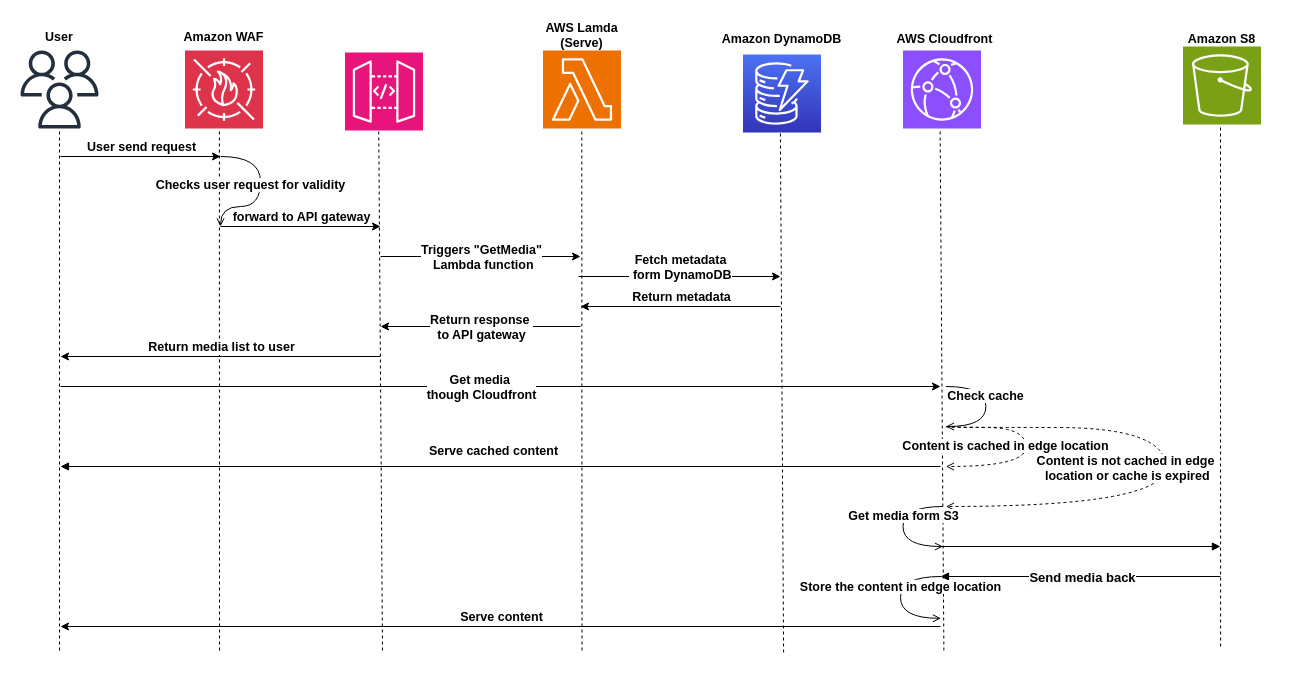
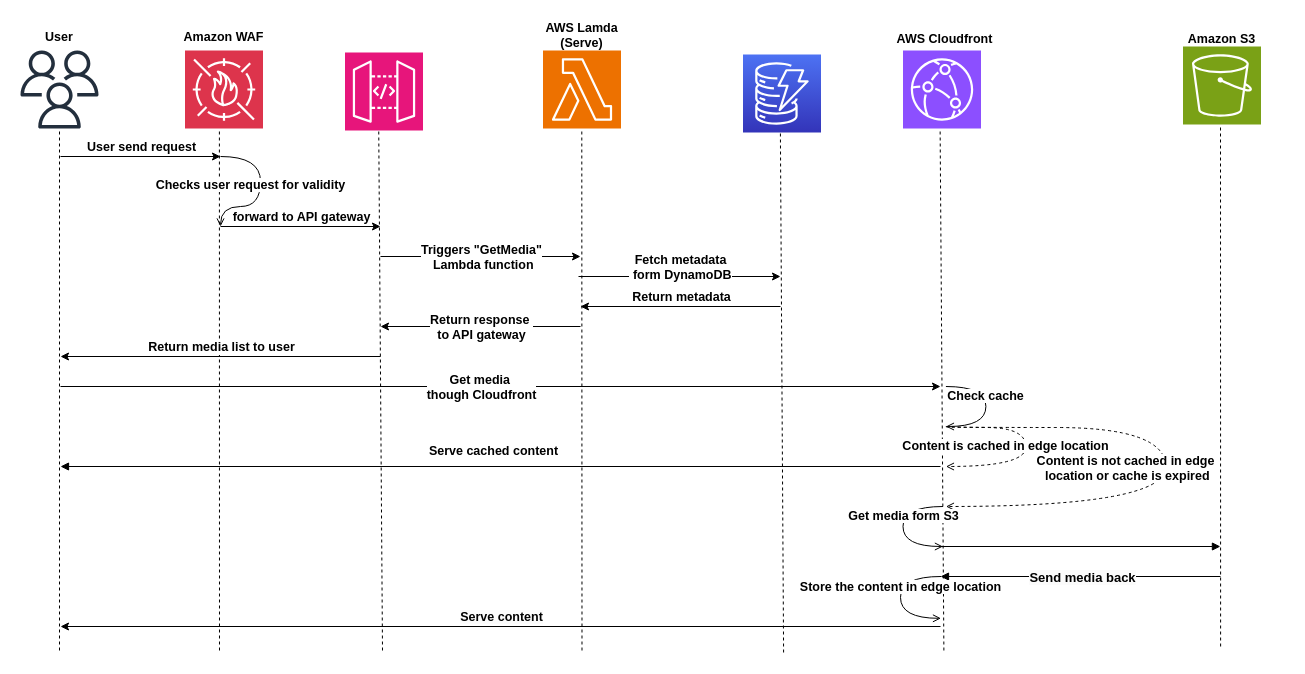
(782, 40) -> none
(1222, 40) -> (1222, 40)
